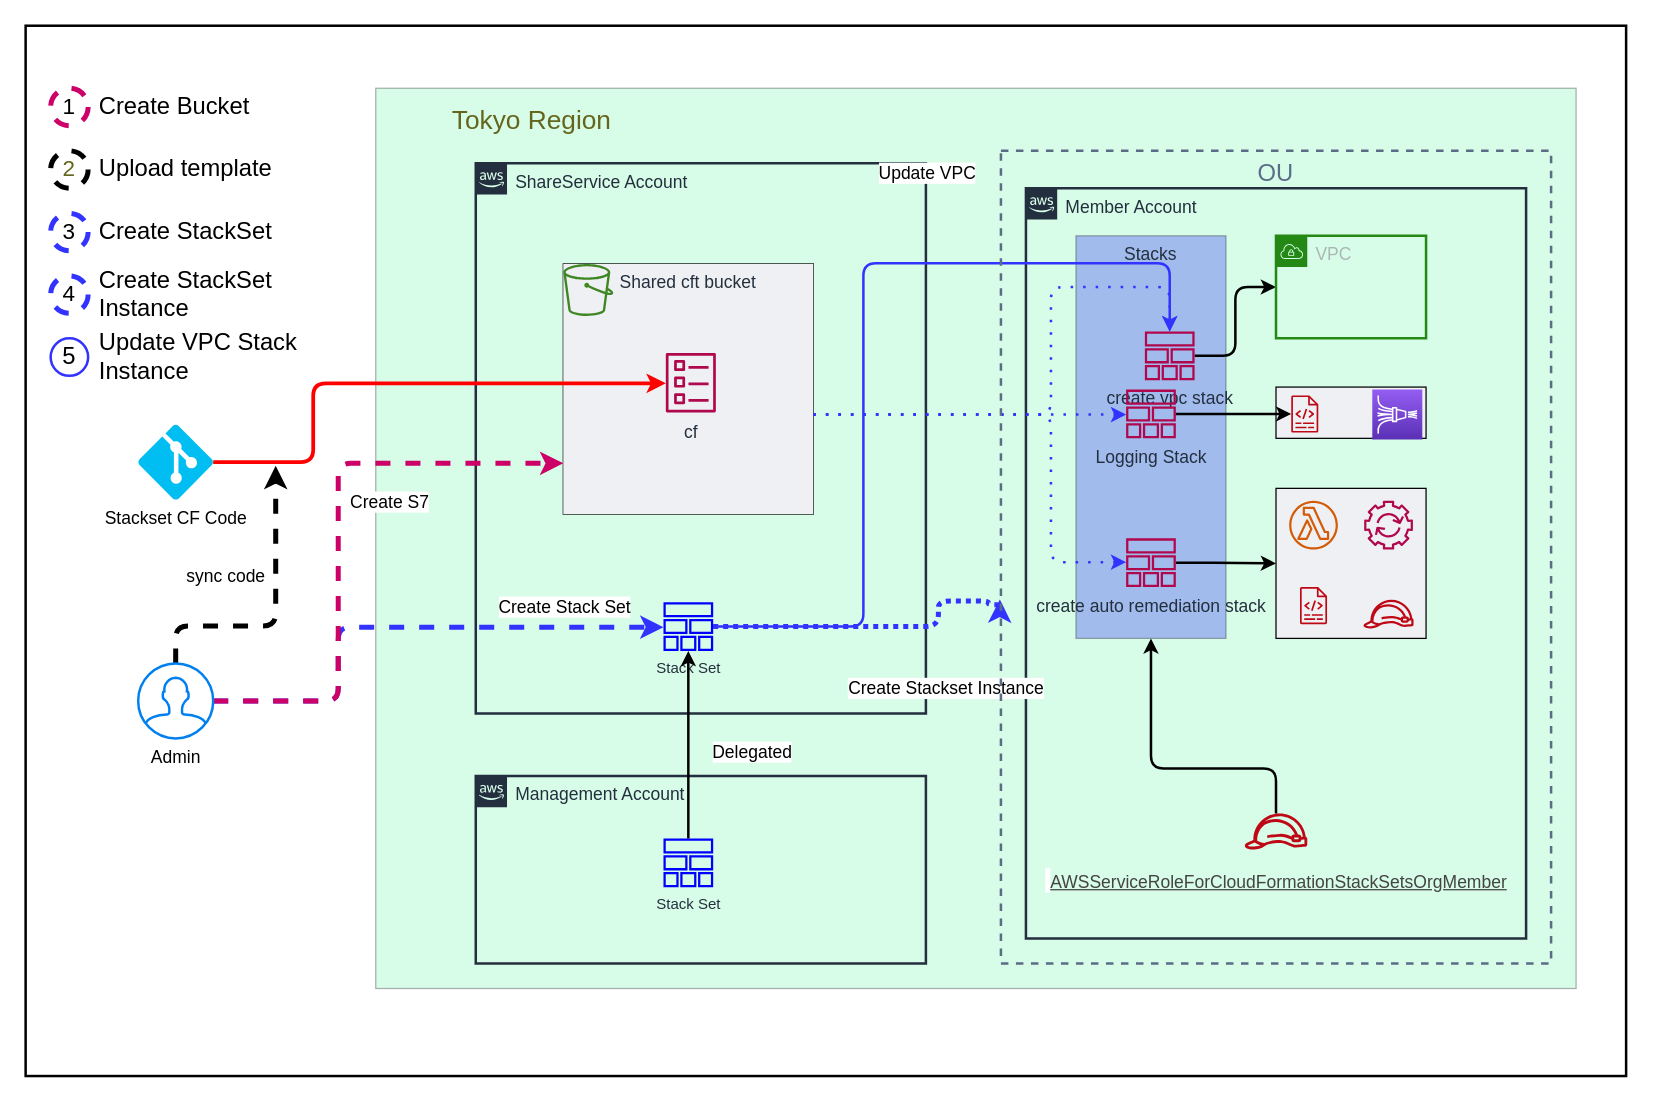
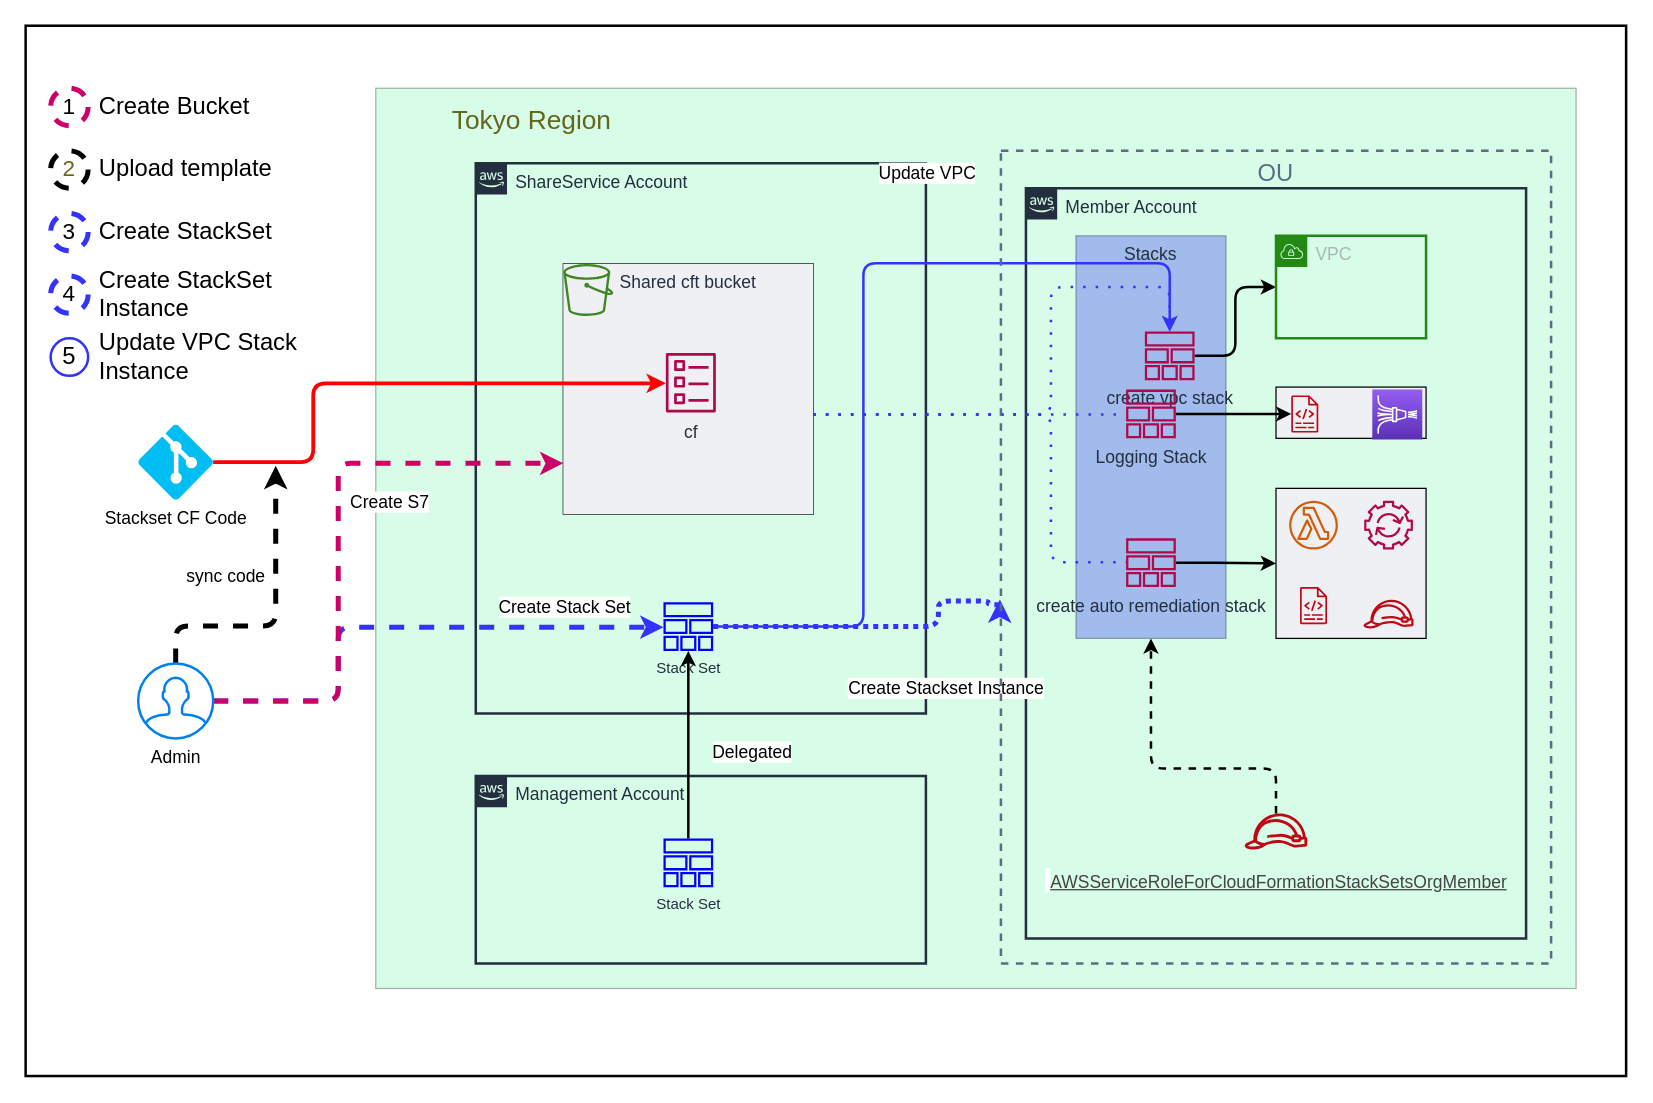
(1113, 414) -> (1118, 414)
(1113, 562) -> (1118, 562)
(1173, 768) -> (1173, 768)
